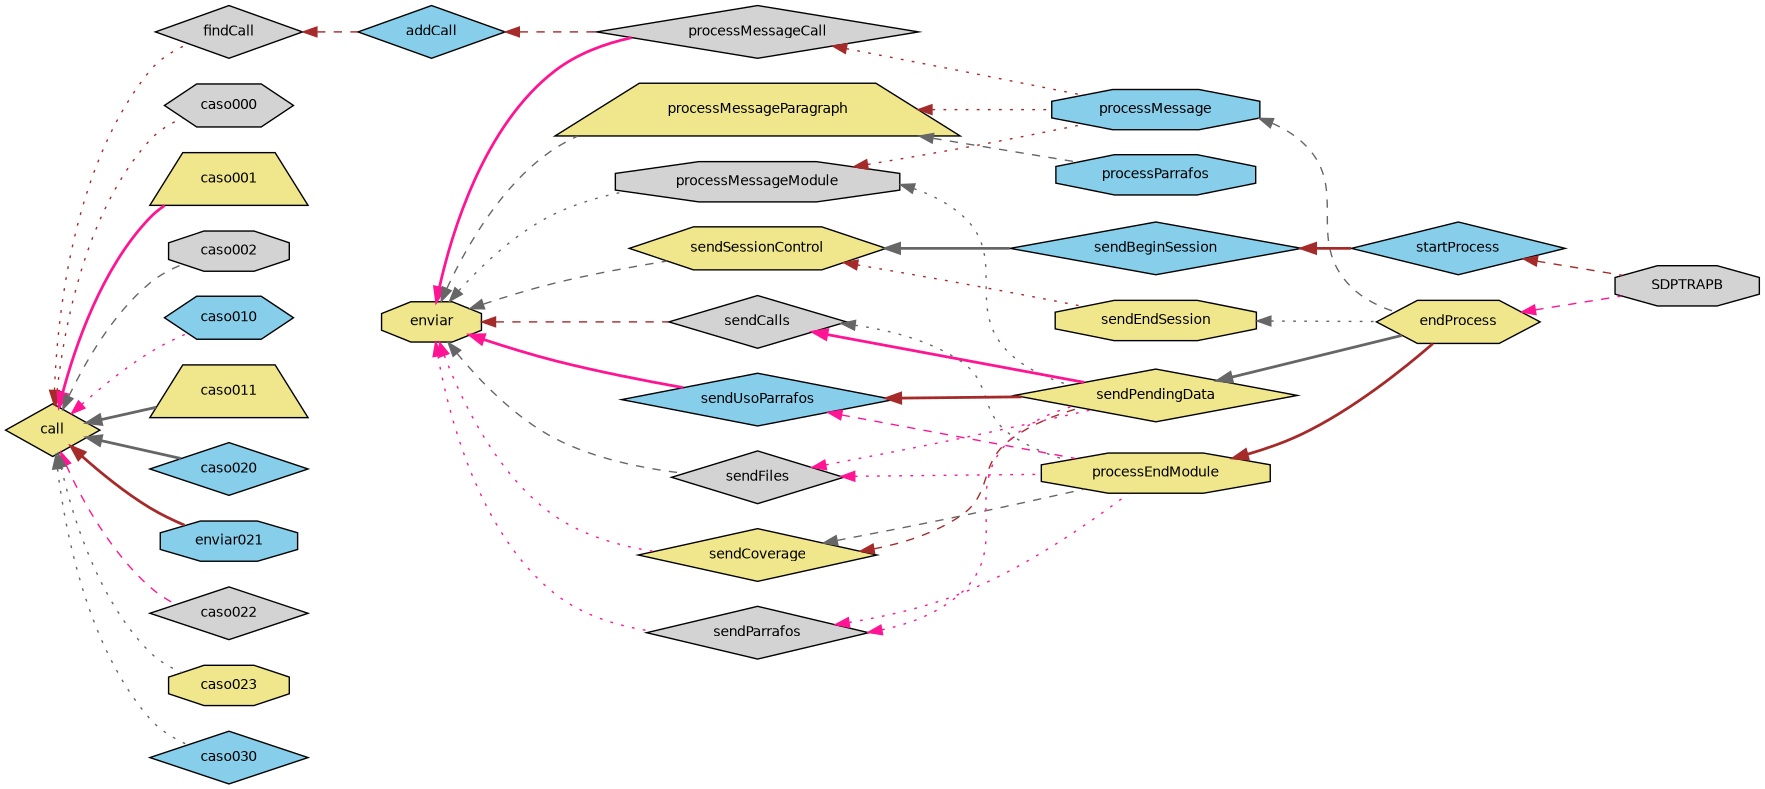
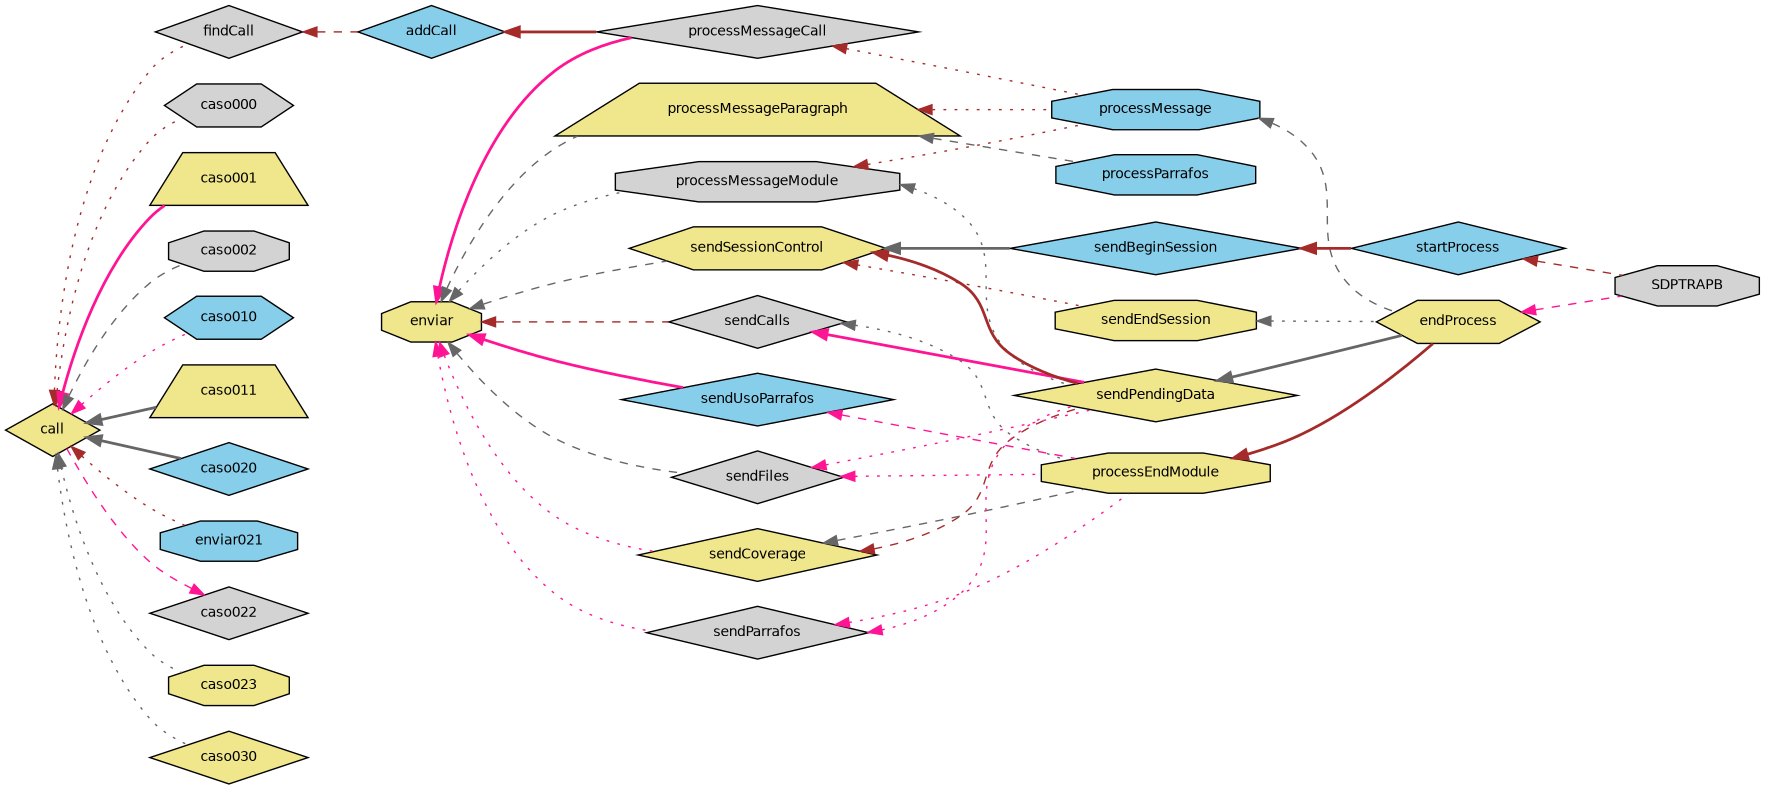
(558, 32) -> (558, 32)
(961, 397) -> (977, 300)
(130, 495) -> (130, 495)
(111, 543) -> (119, 529)
(229, 758) -> (229, 758)
